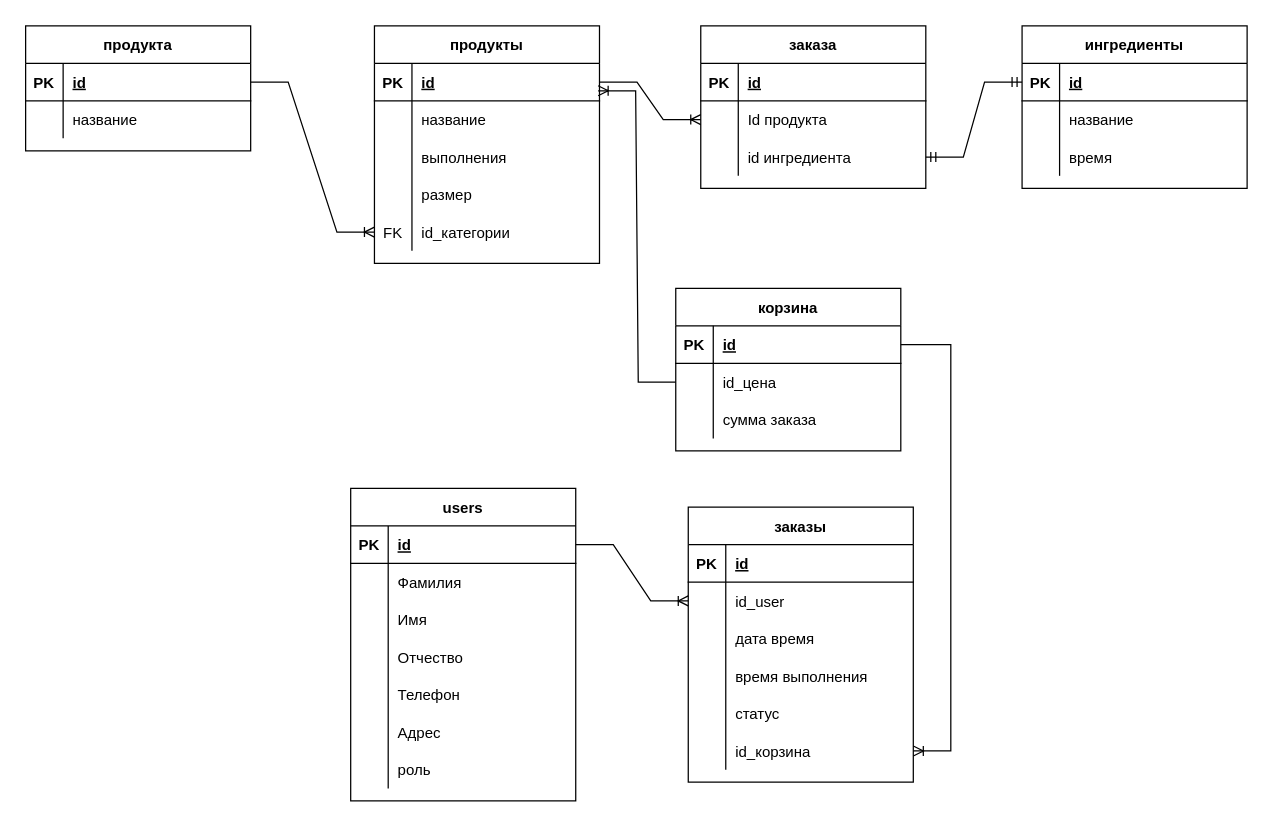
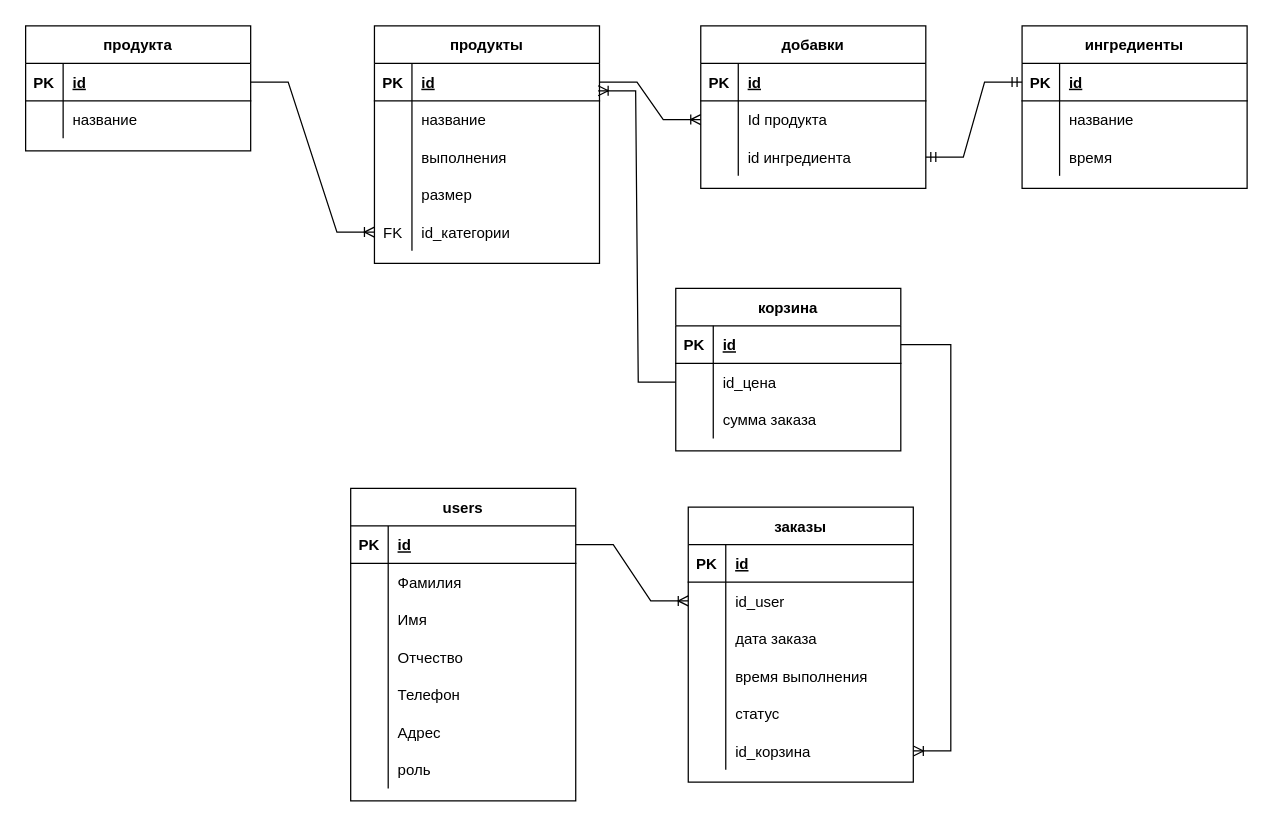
(813, 45) -> (813, 45)
(775, 639) -> (779, 639)
